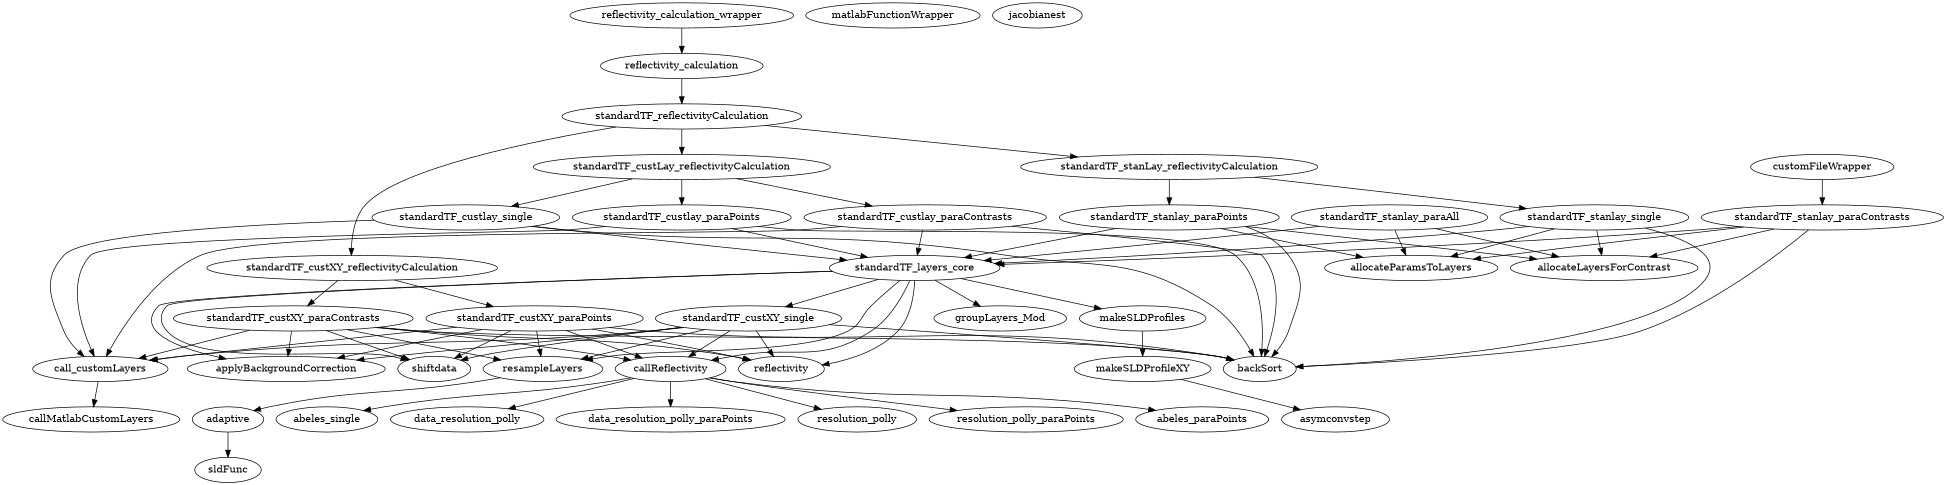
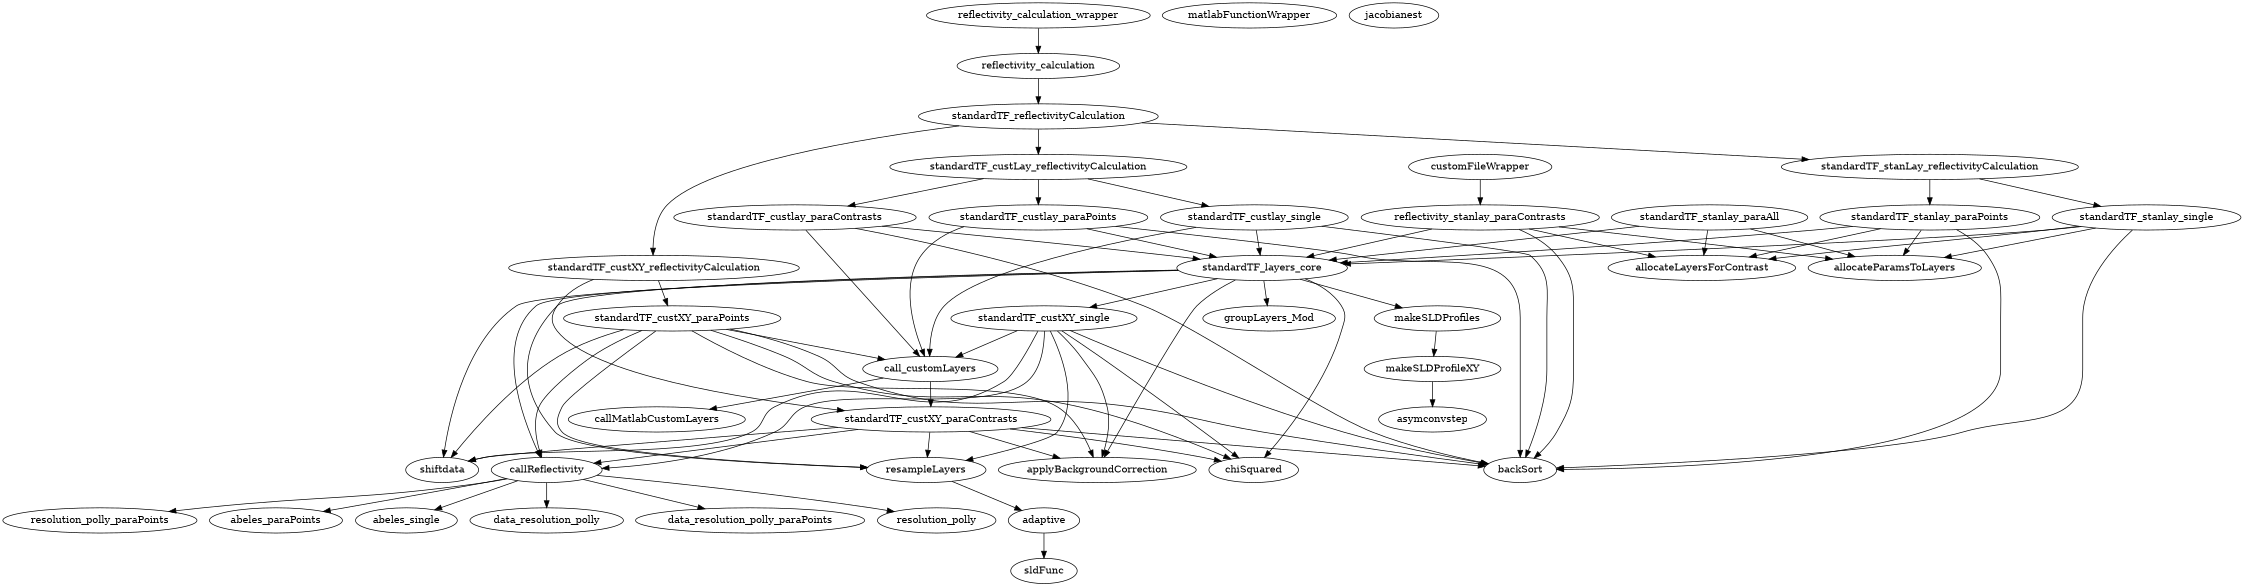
(1822, 217) -> (1480, 217)
(203, 342) -> (931, 391)
(781, 369) -> (1254, 470)
